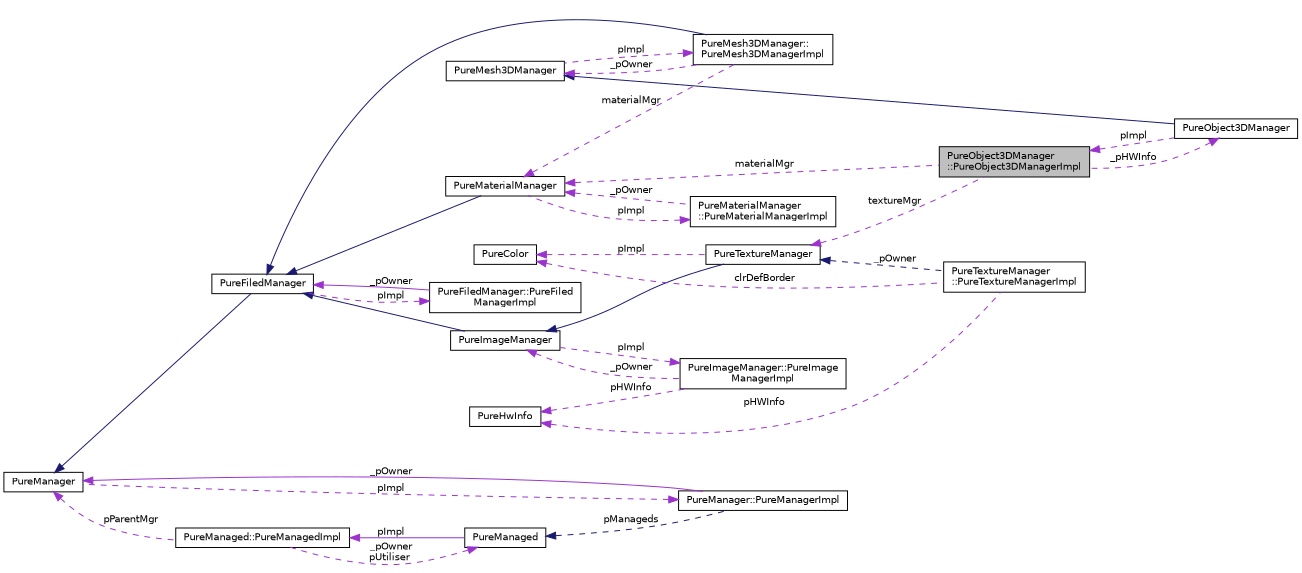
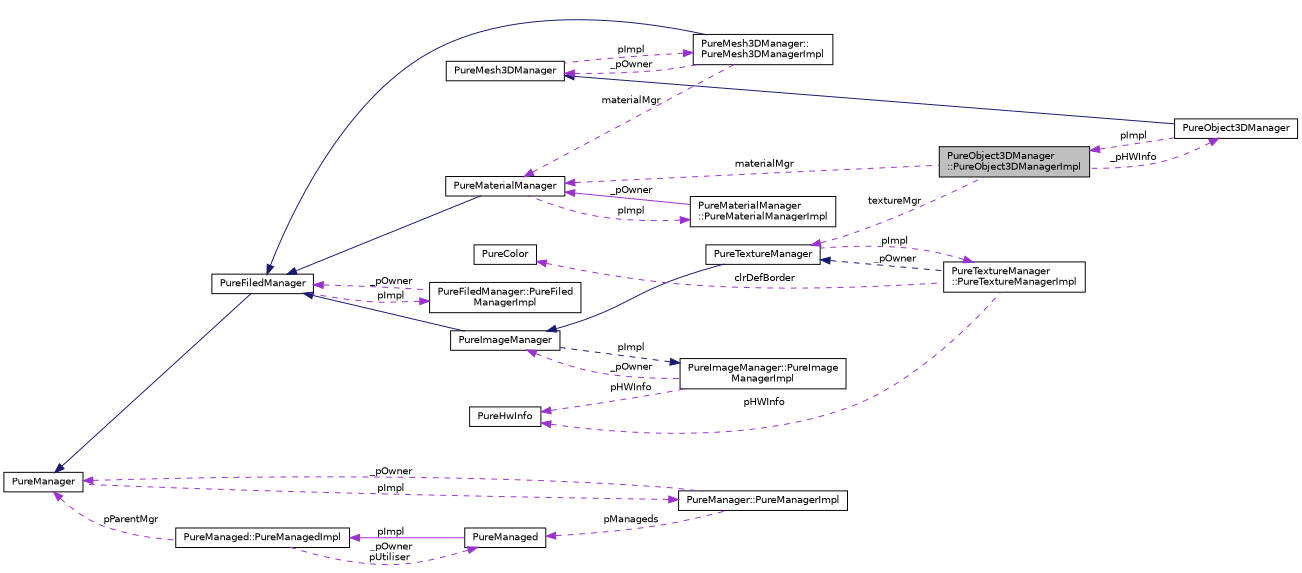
(632, 199) -> (632, 199)
(626, 255) -> (893, 247)
(377, 287) -> (377, 287)
(615, 355) -> (615, 355)
(398, 477) -> (398, 477)
(643, 528) -> (643, 528)
